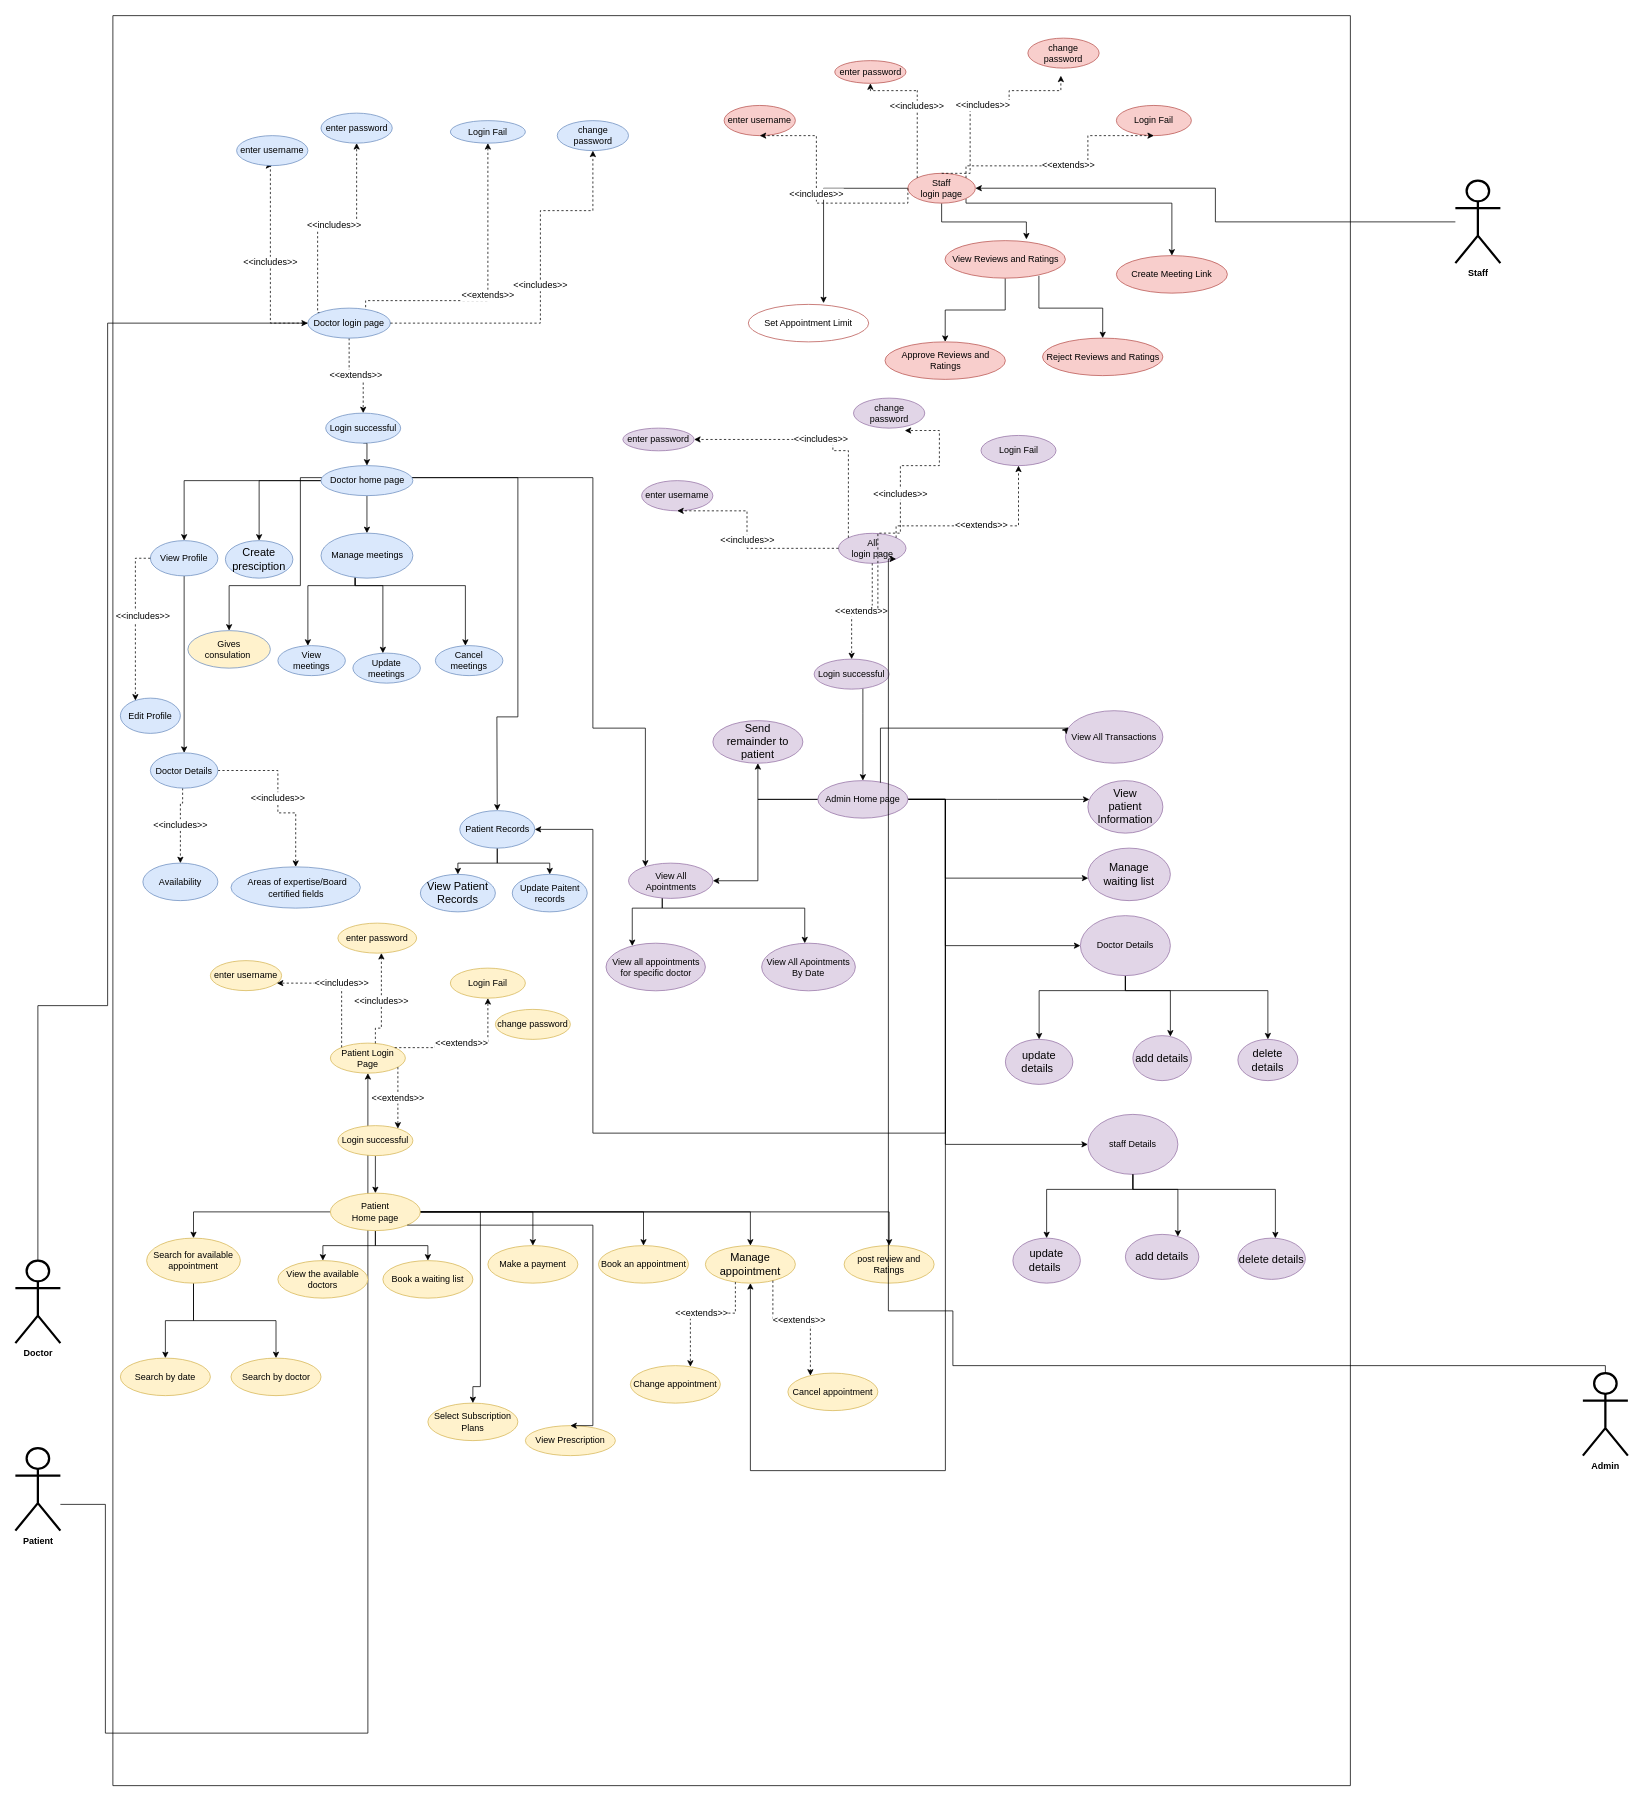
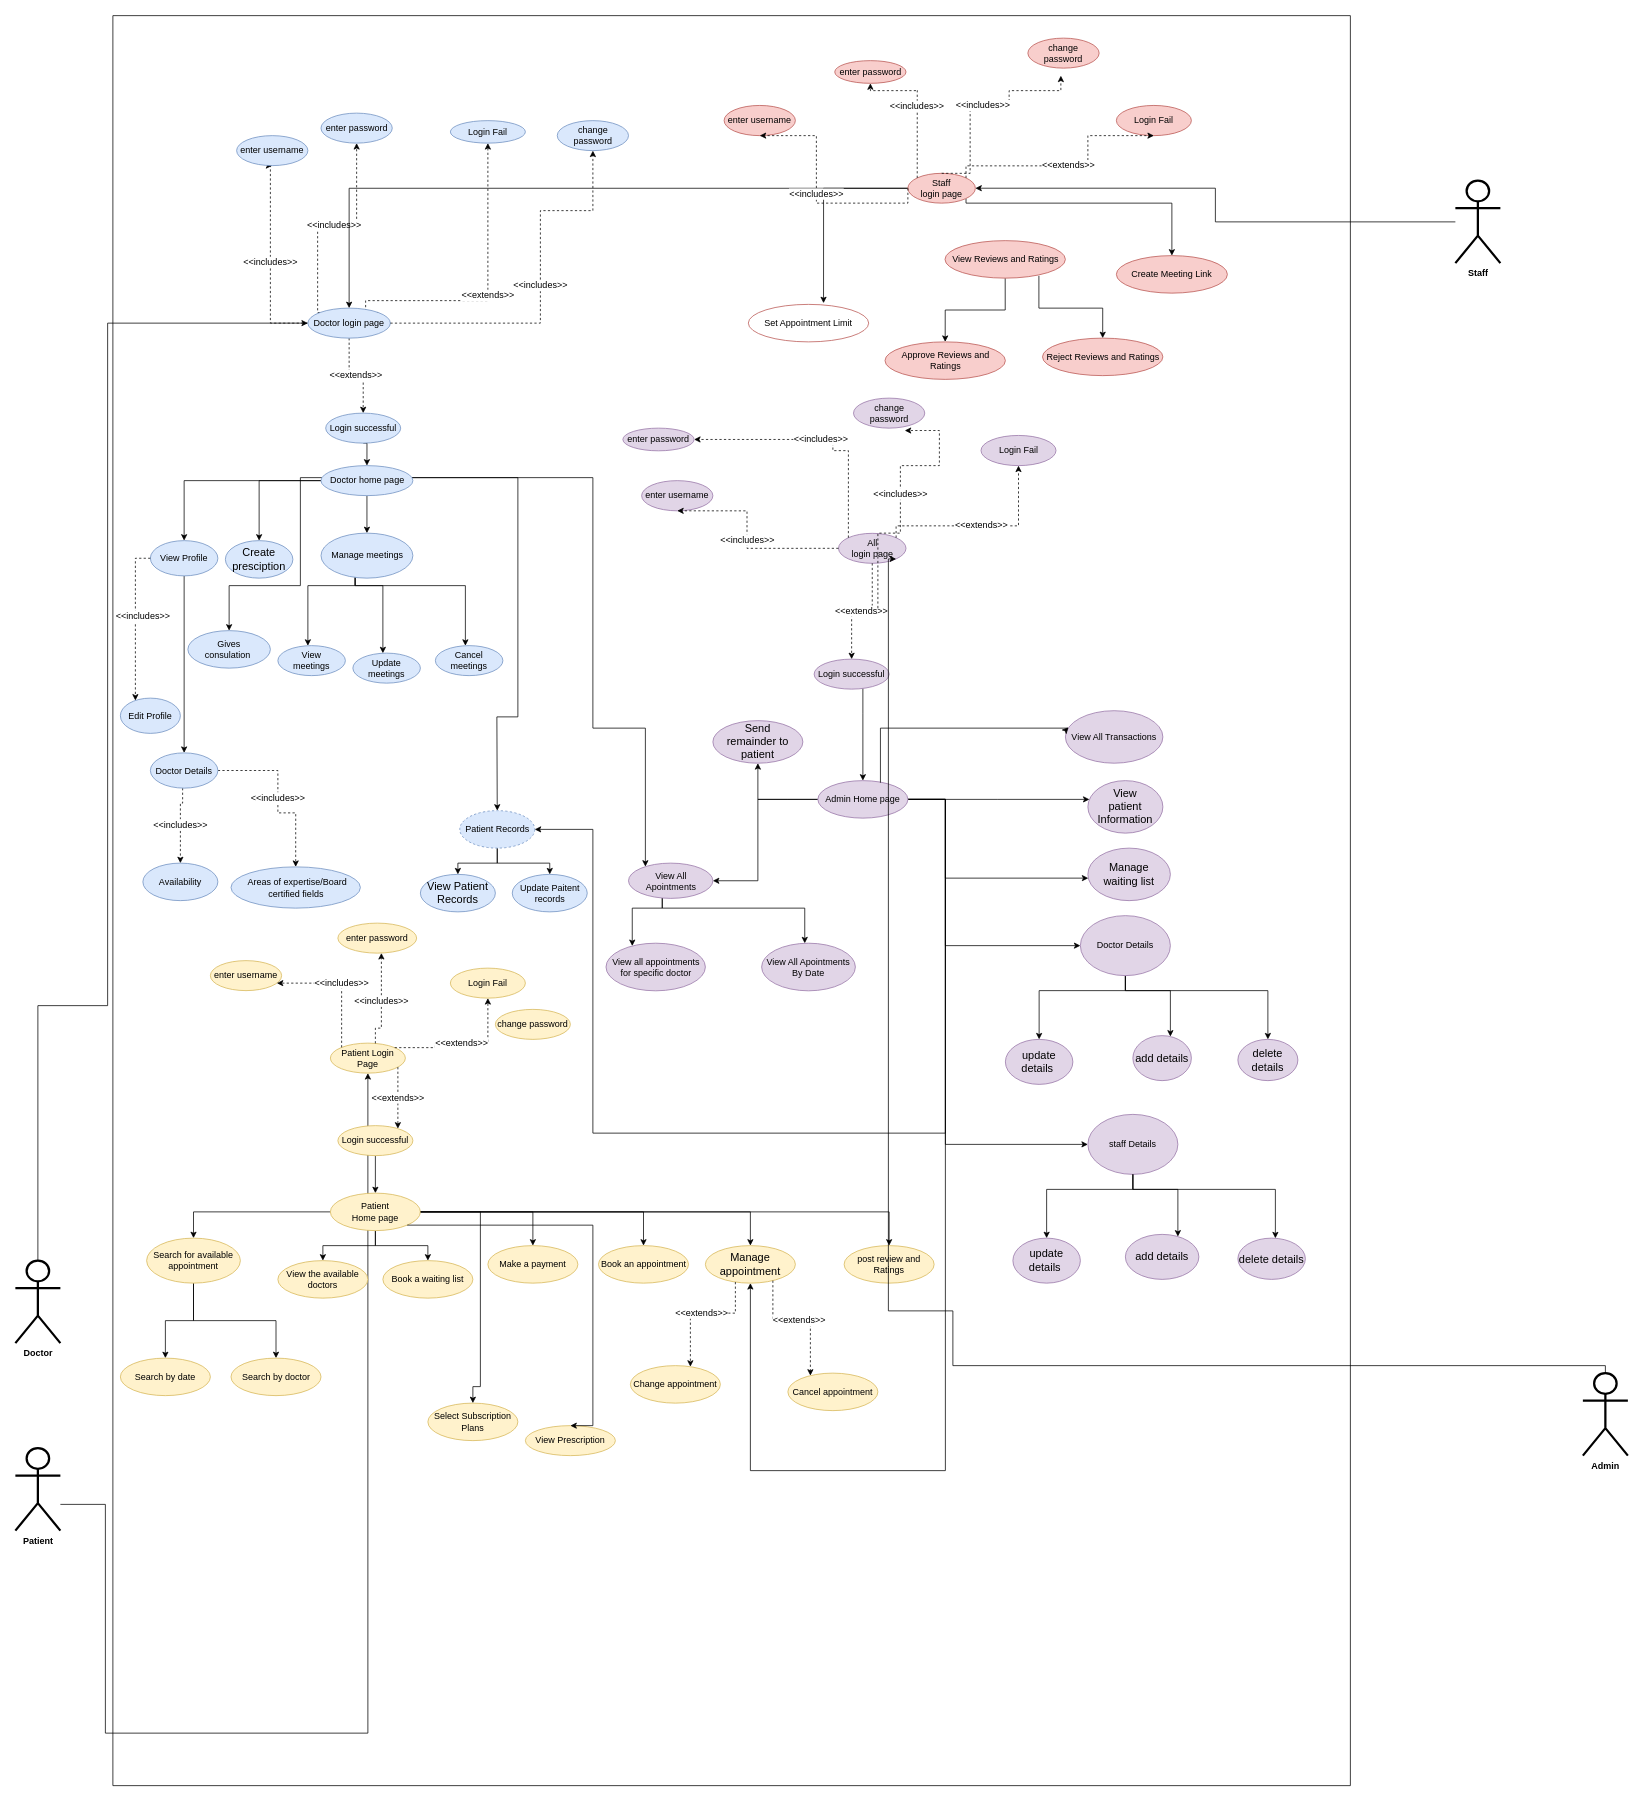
(942, 212) -> (568, 188)
(229, 649) -> (229, 649)
(497, 829) -> (497, 829)
